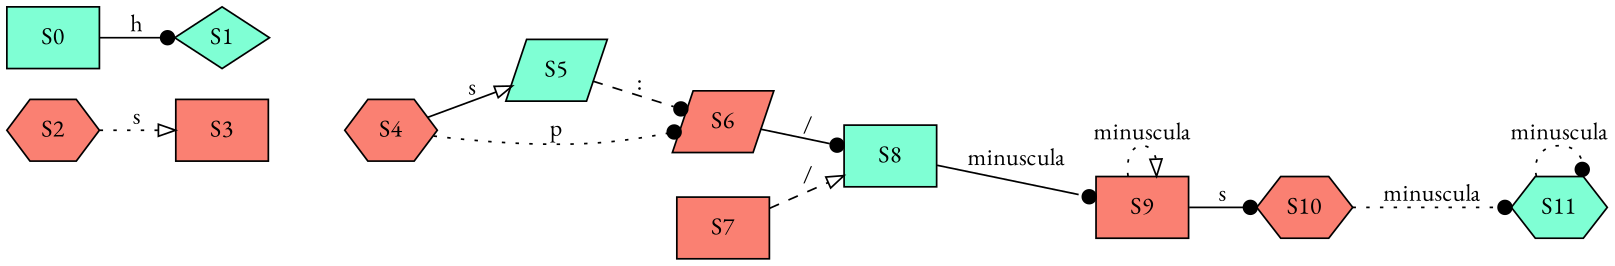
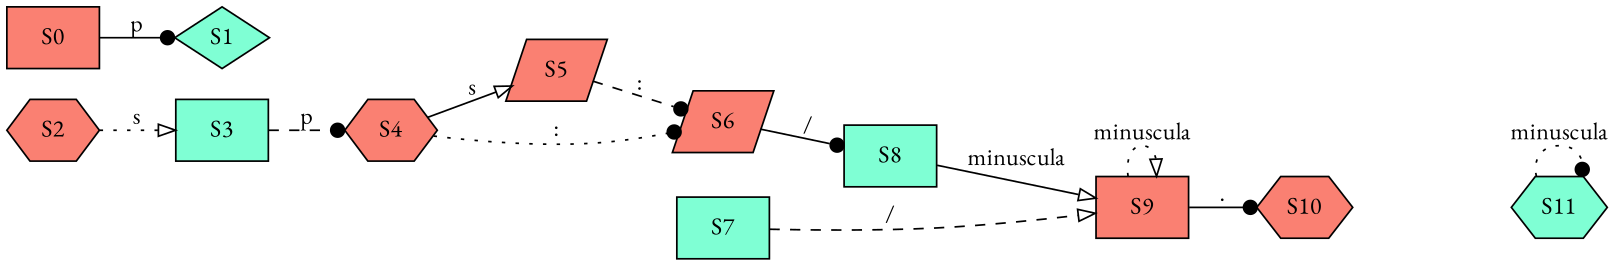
(137, 25) -> (137, 25)
(53, 38) -> (53, 38)
(557, 70) -> (557, 70)
(557, 129) -> (557, 129)
(222, 130) -> (222, 130)
none -> (300, 130)
(1008, 180) -> (1008, 180)
(799, 195) -> (924, 228)
(1223, 195) -> (1223, 195)
(1425, 207) -> none
(723, 228) -> (723, 228)
